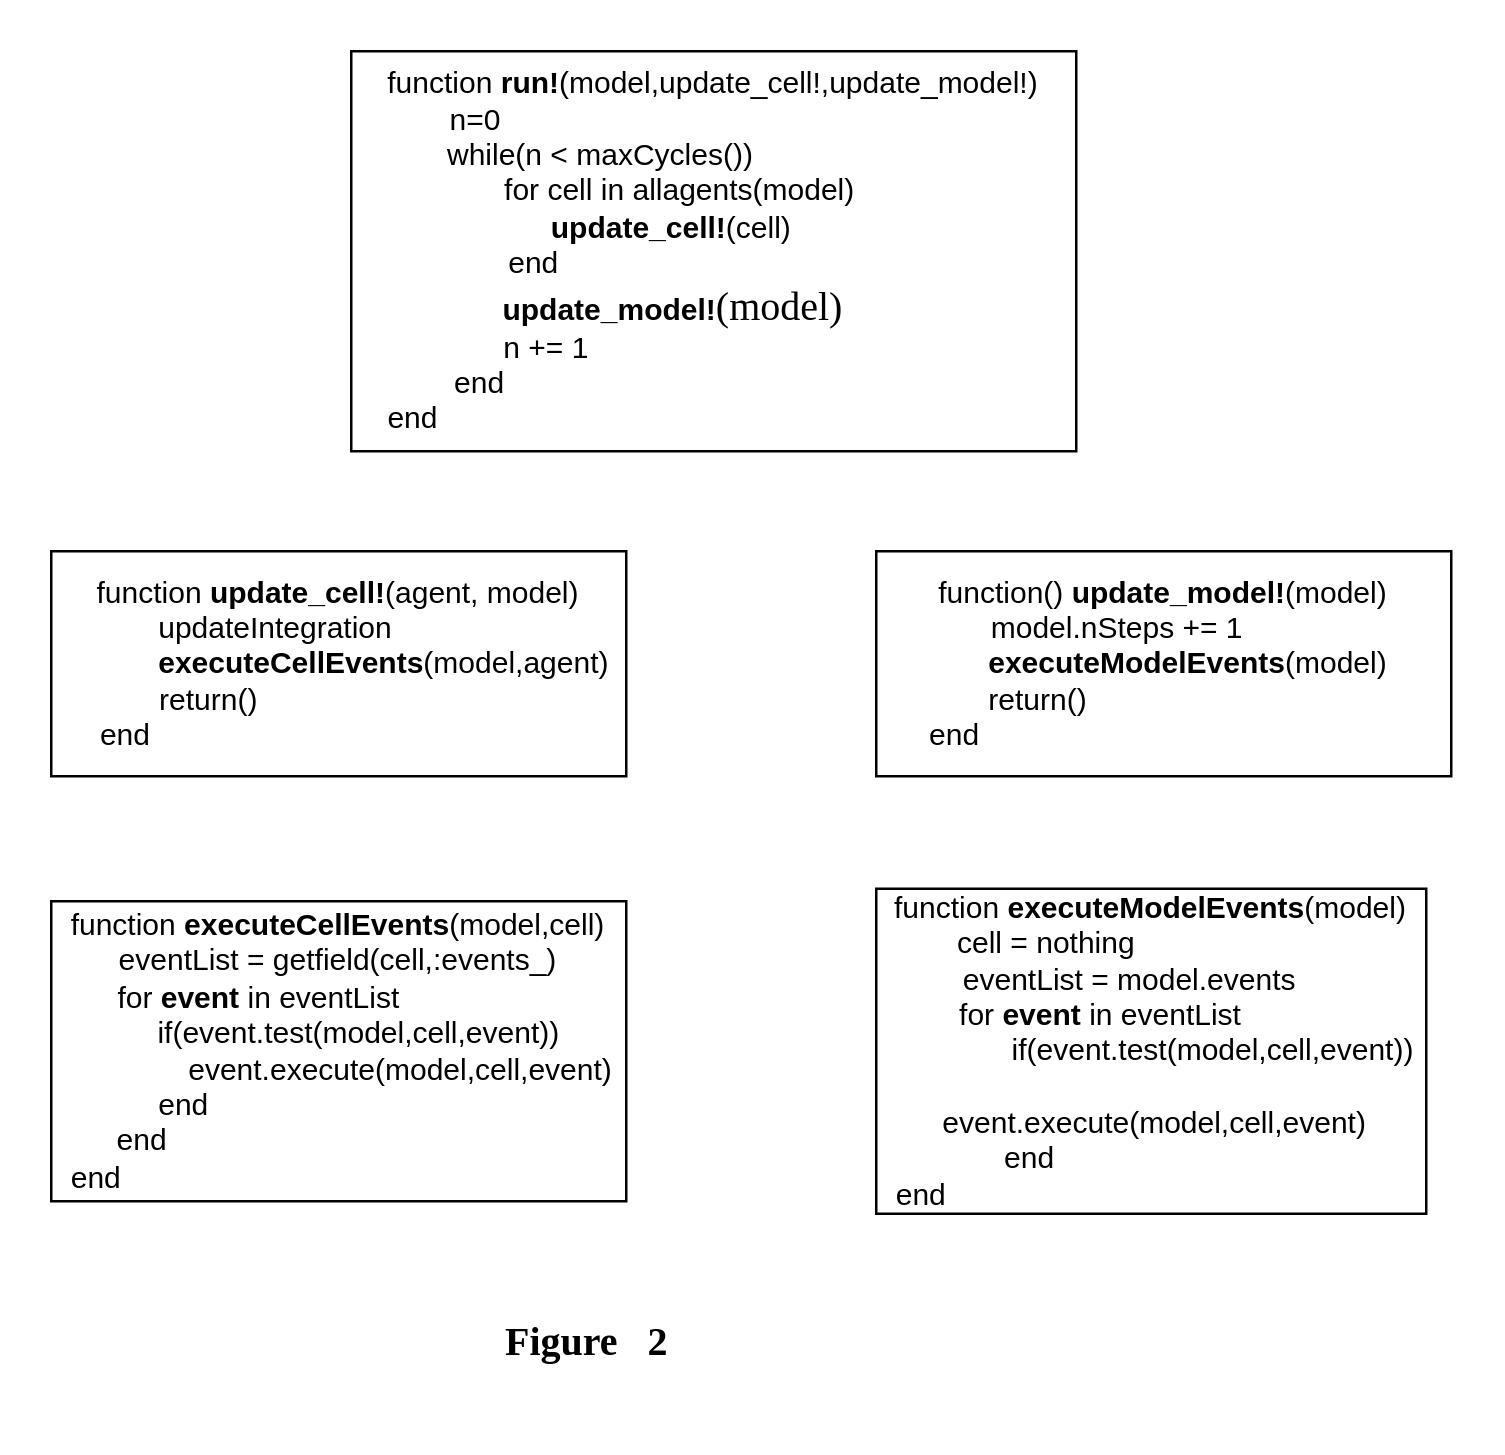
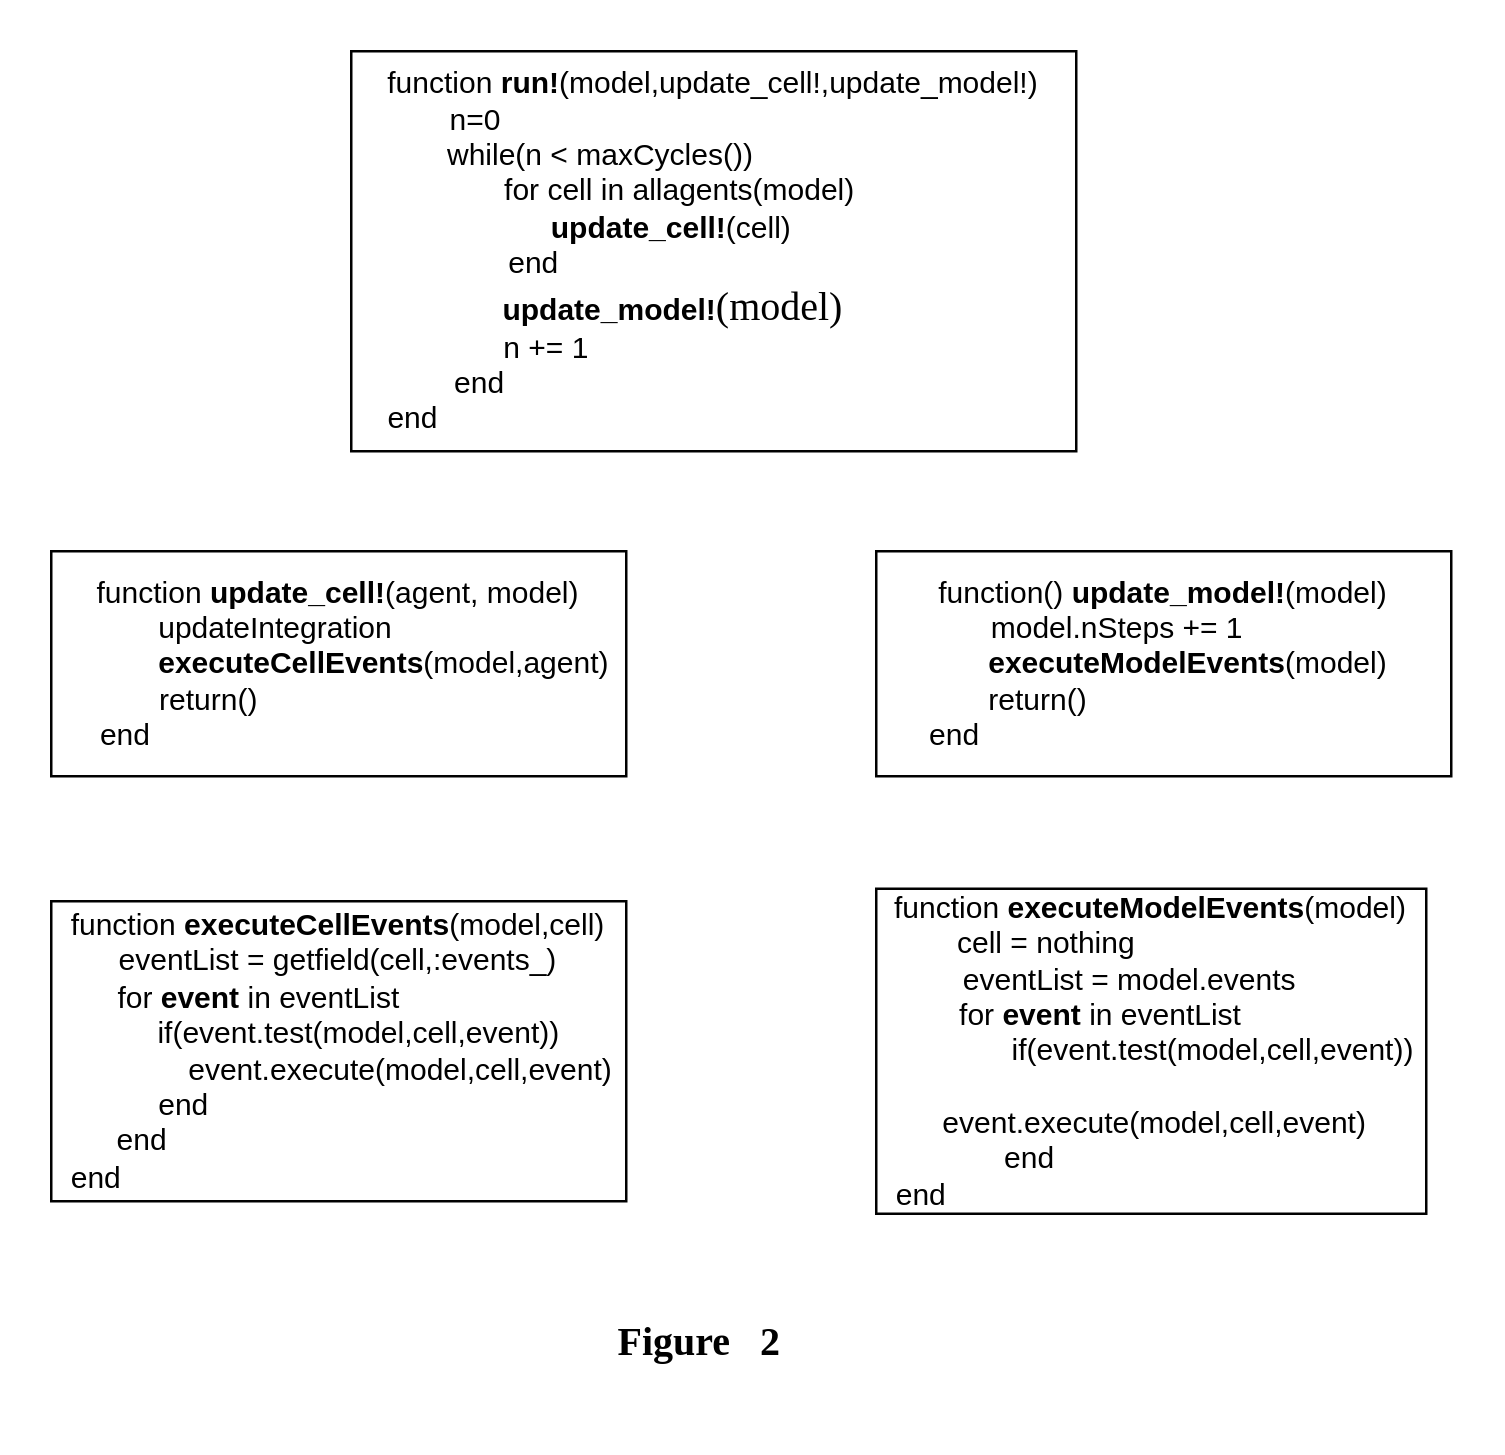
(601, 1351) -> (714, 1351)
